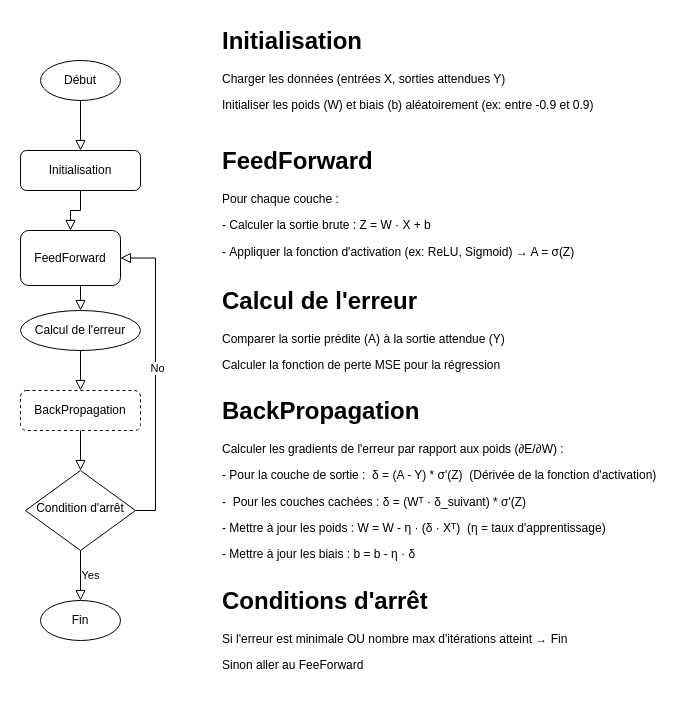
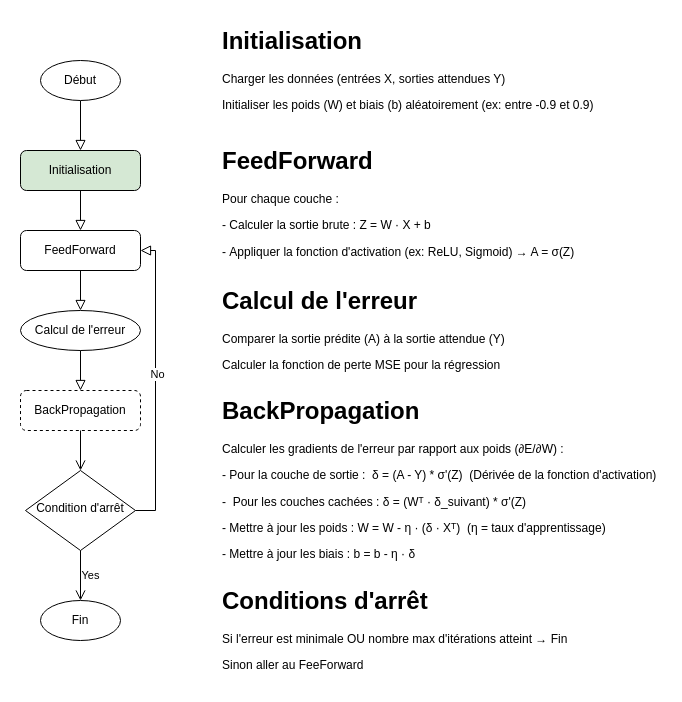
(81, 171) -> (81, 171)
(71, 258) -> (81, 251)
(81, 459) -> (81, 463)
(81, 589) -> (81, 593)
